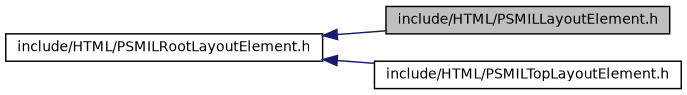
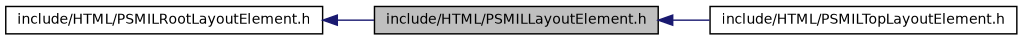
(356, 62) -> (691, 20)
